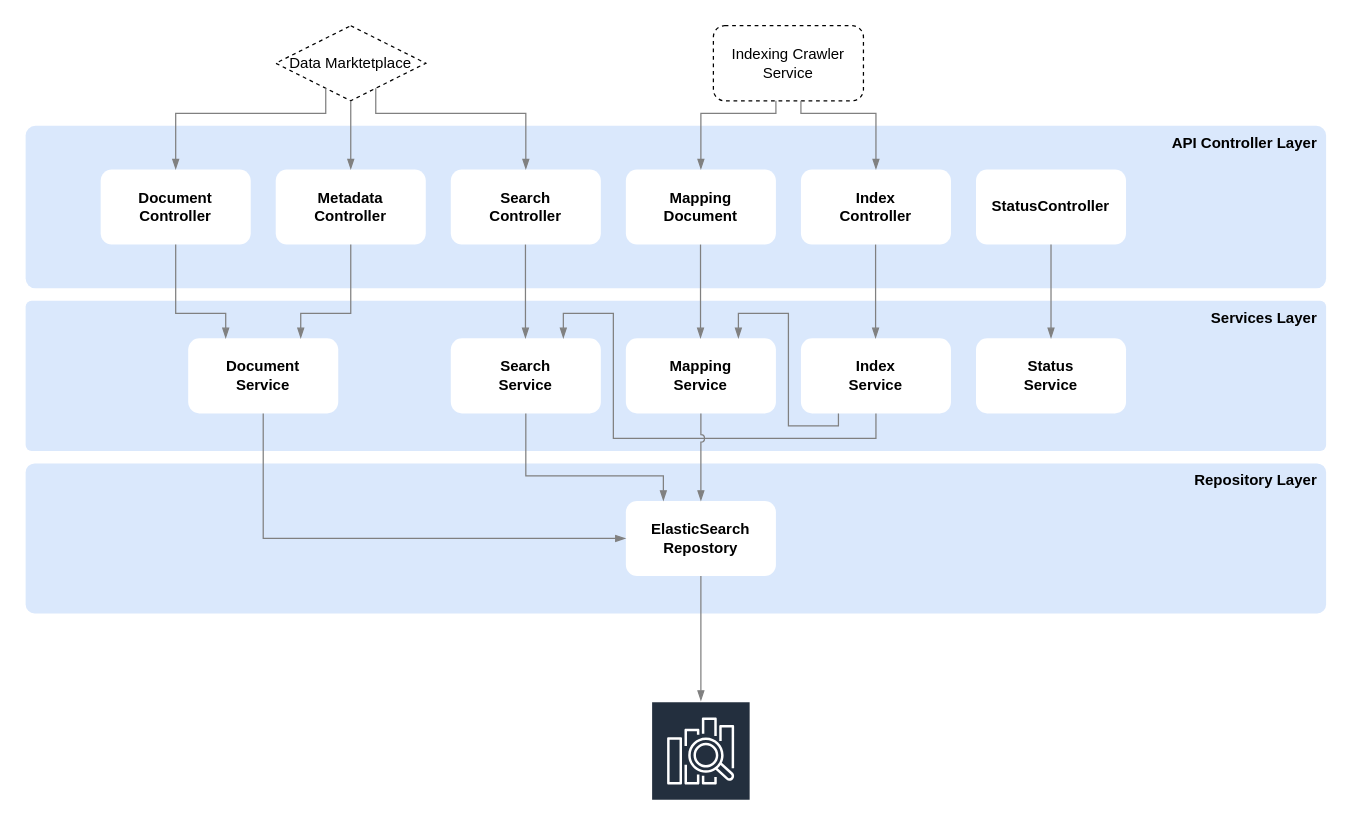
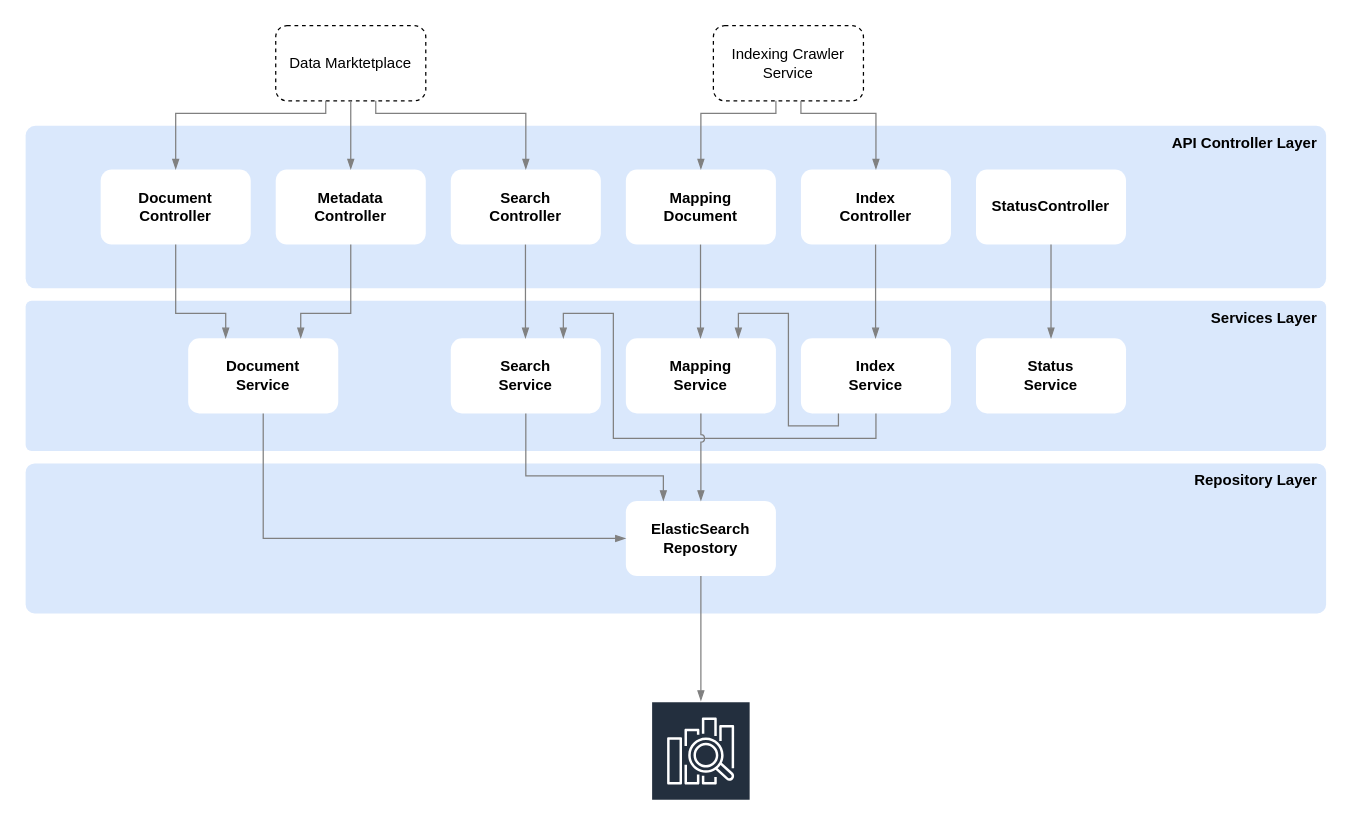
(351, 63) -> (351, 63)
